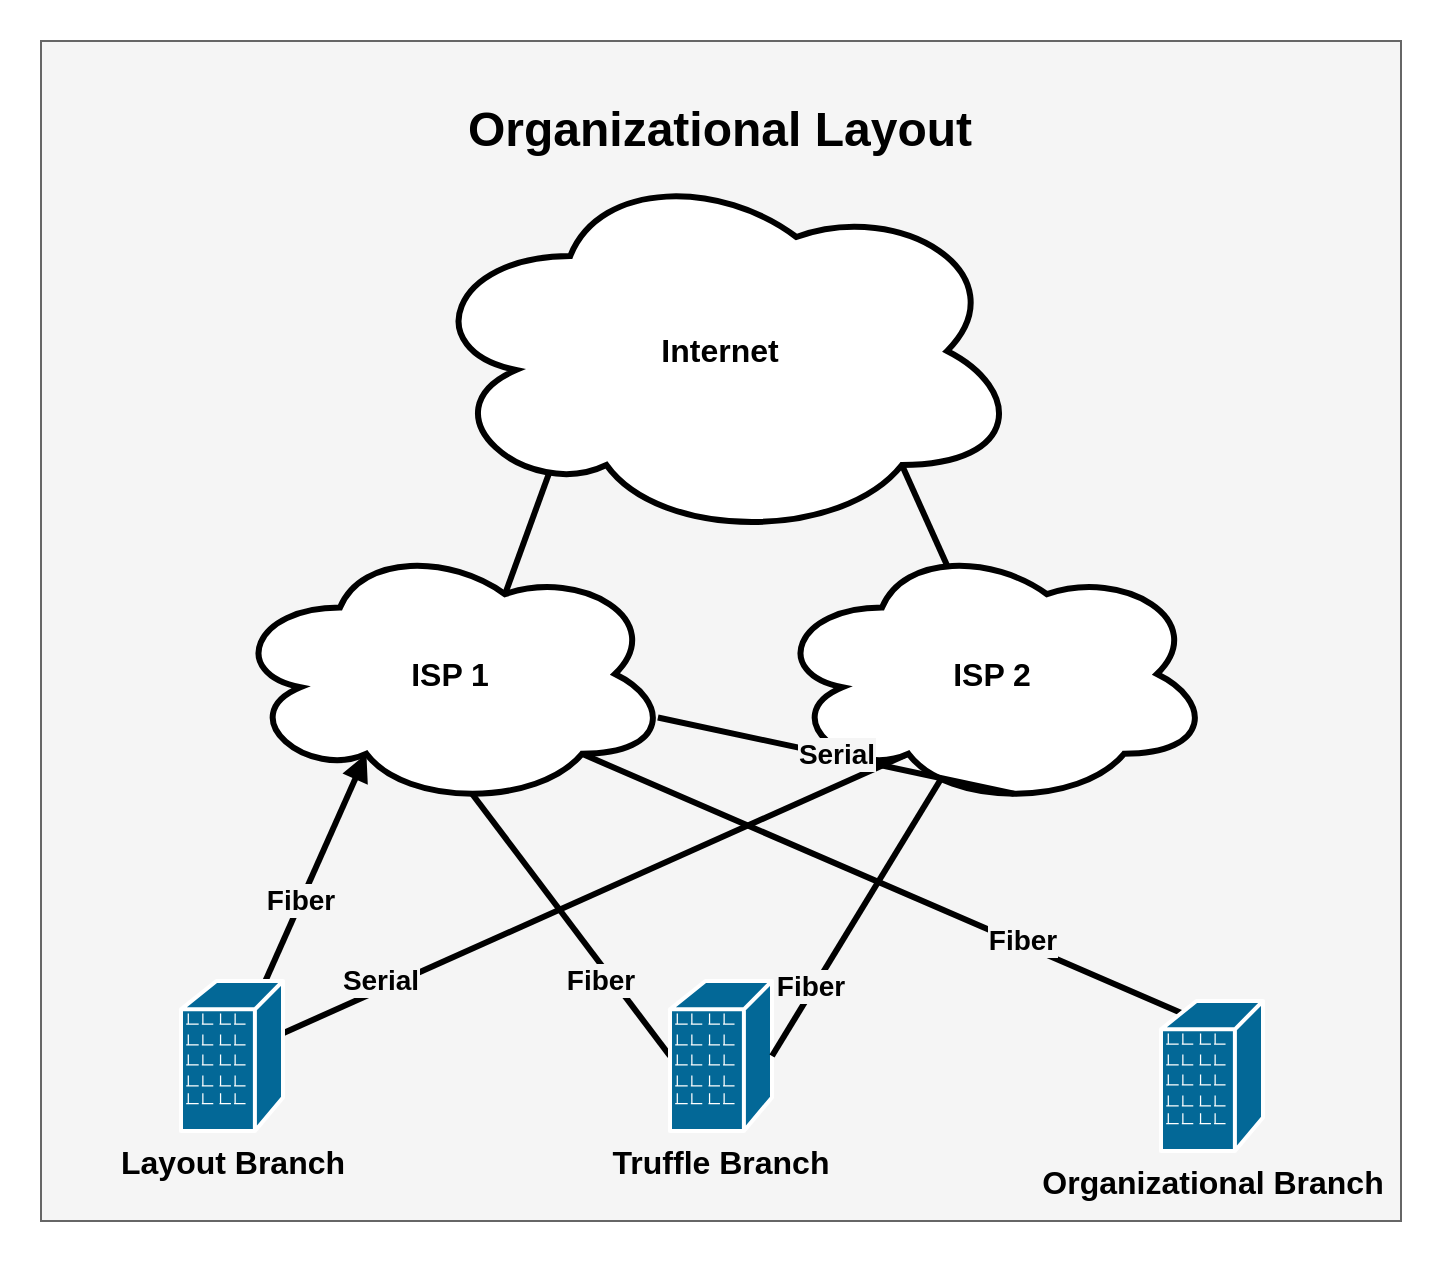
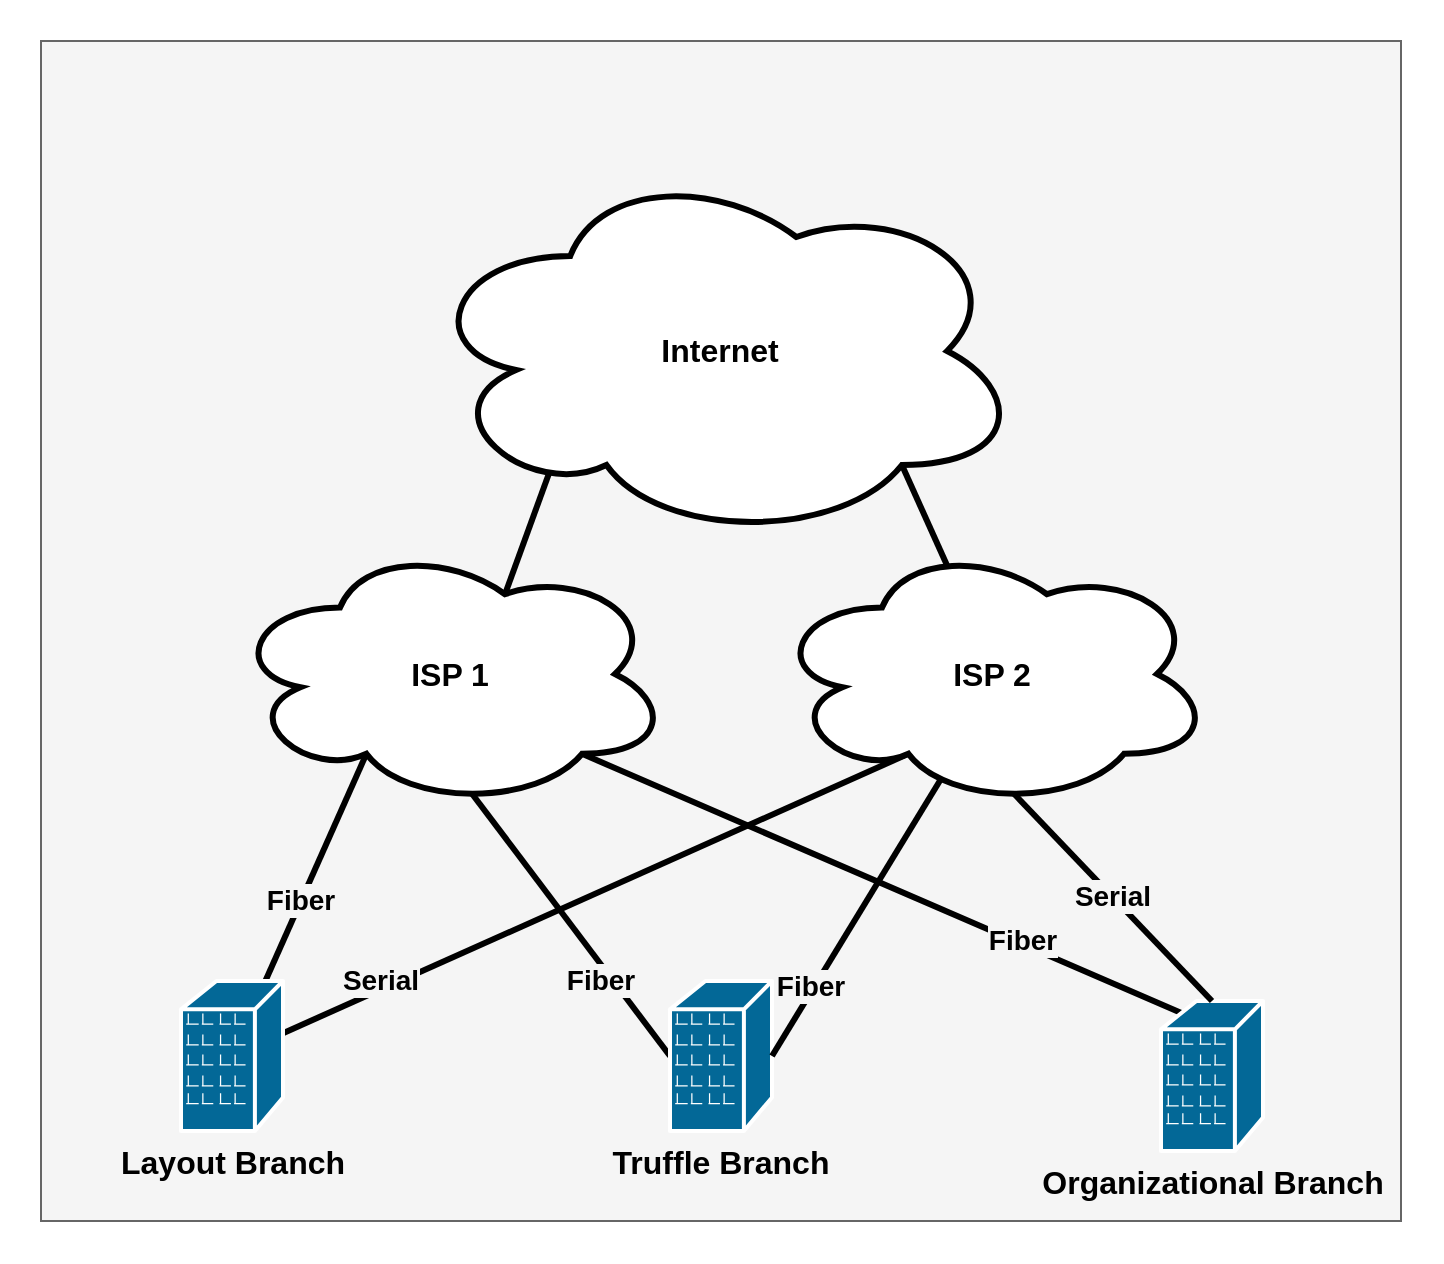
(721, 131) -> none
(767, 741) -> (1158, 944)
(356, 778) -> (359, 770)
